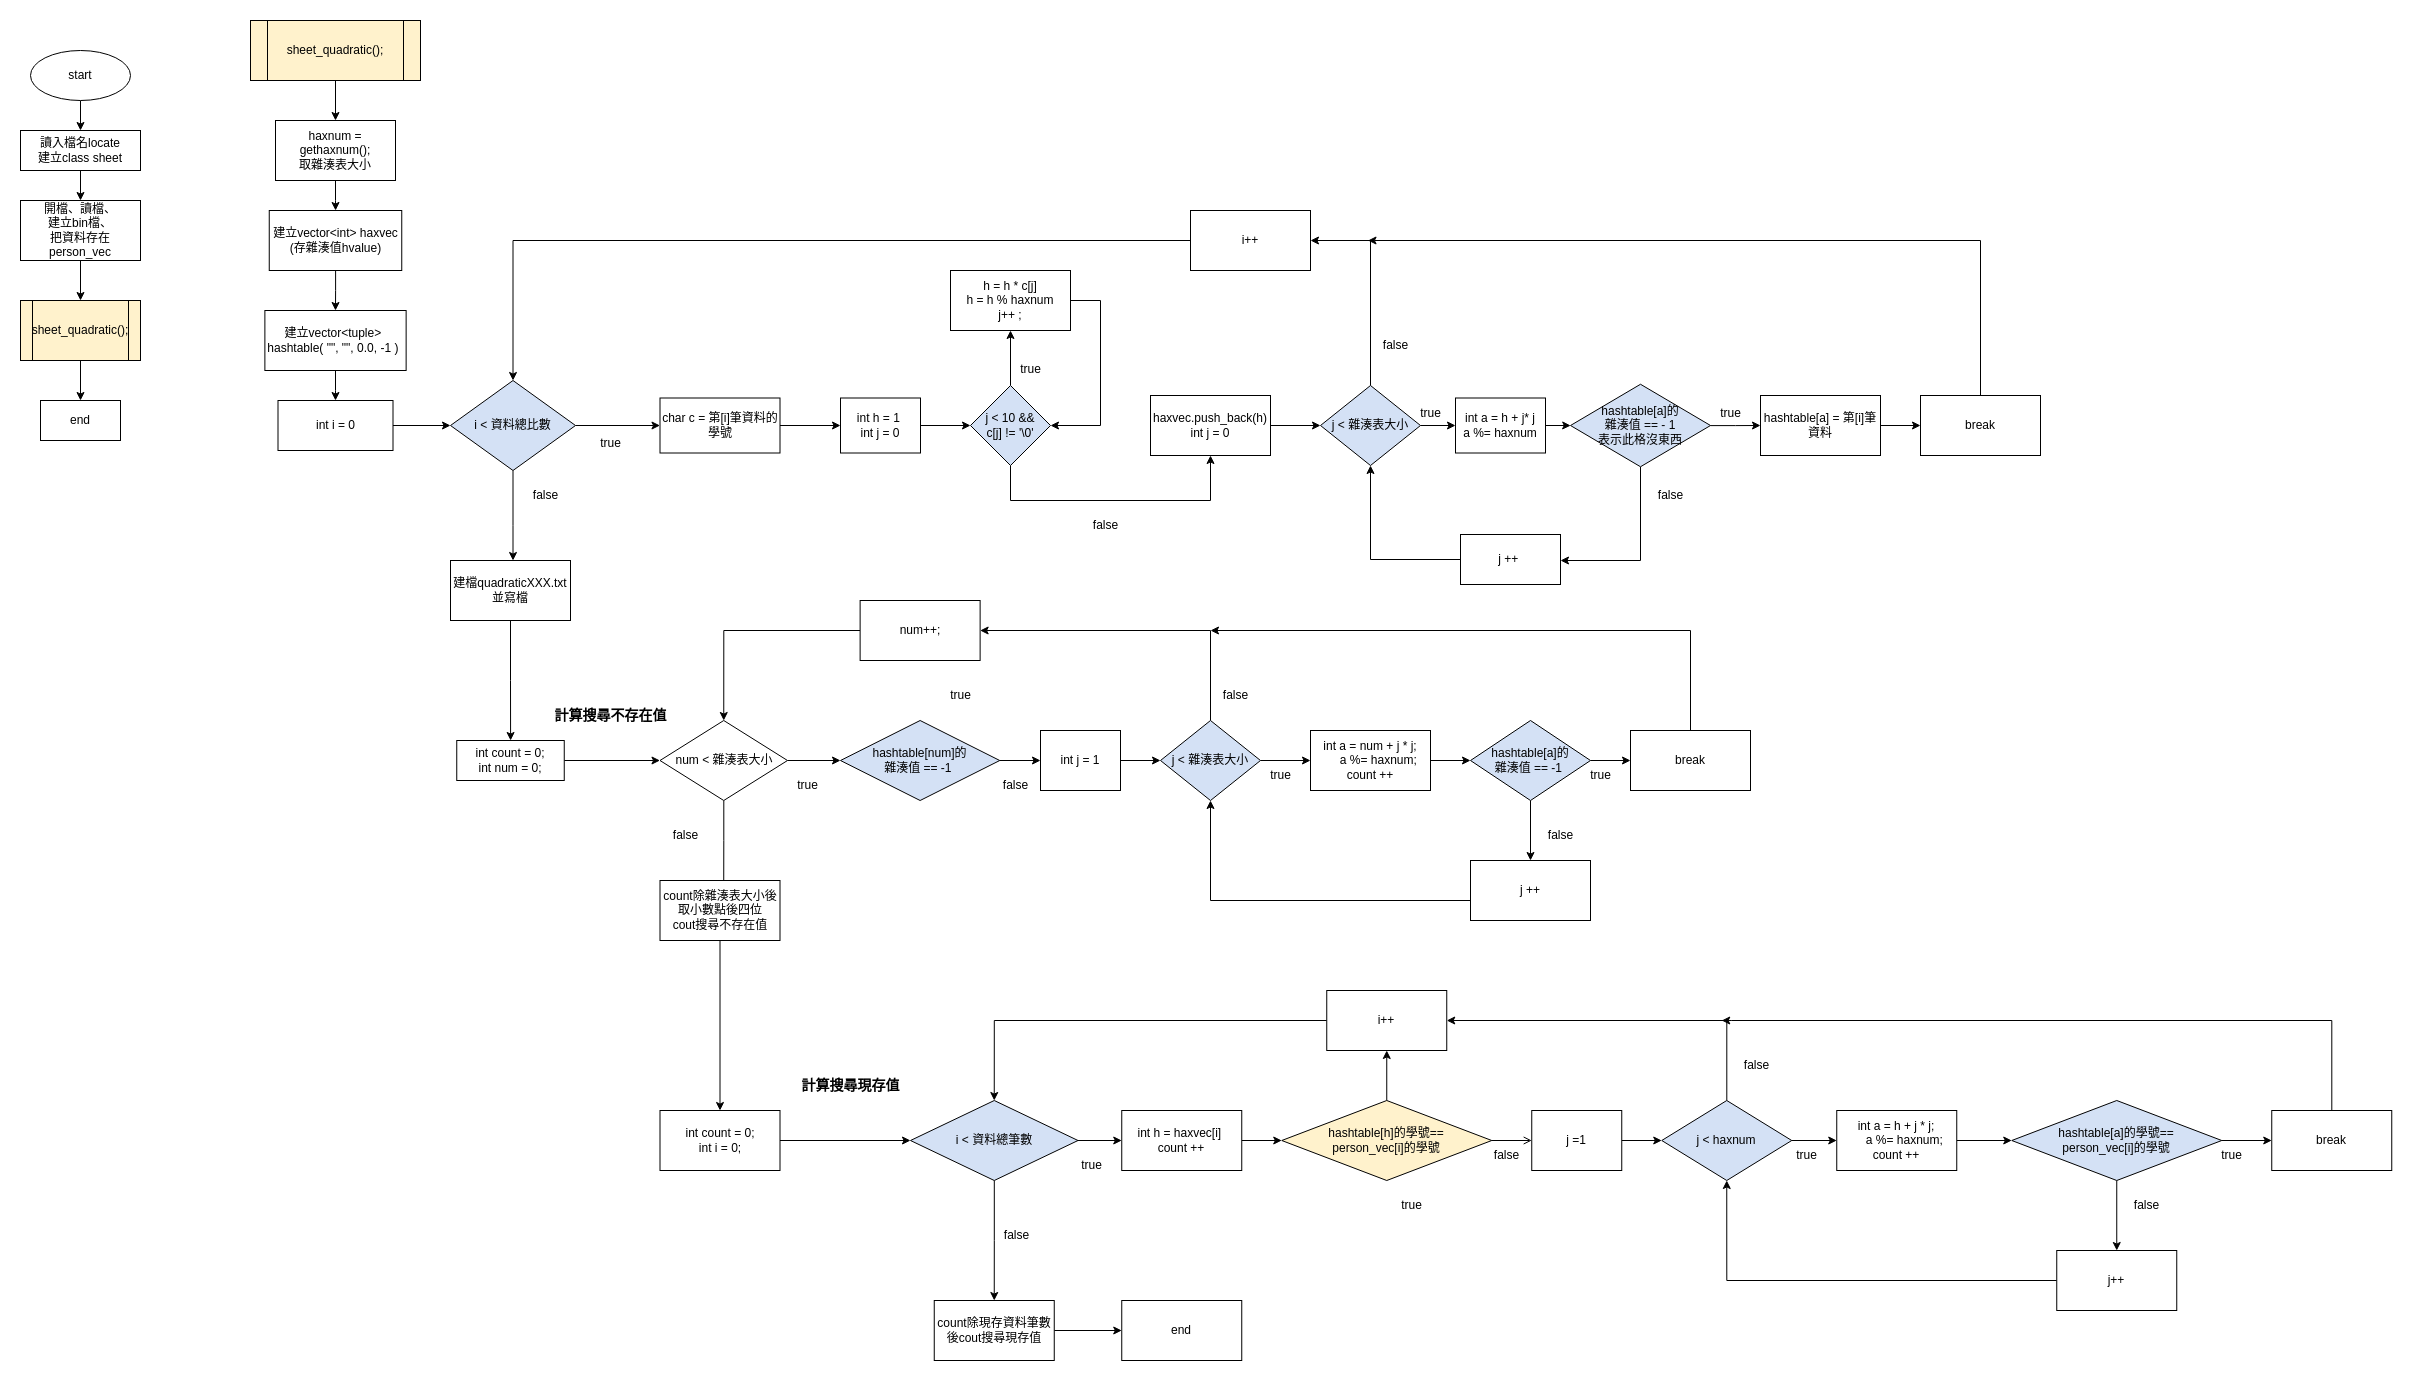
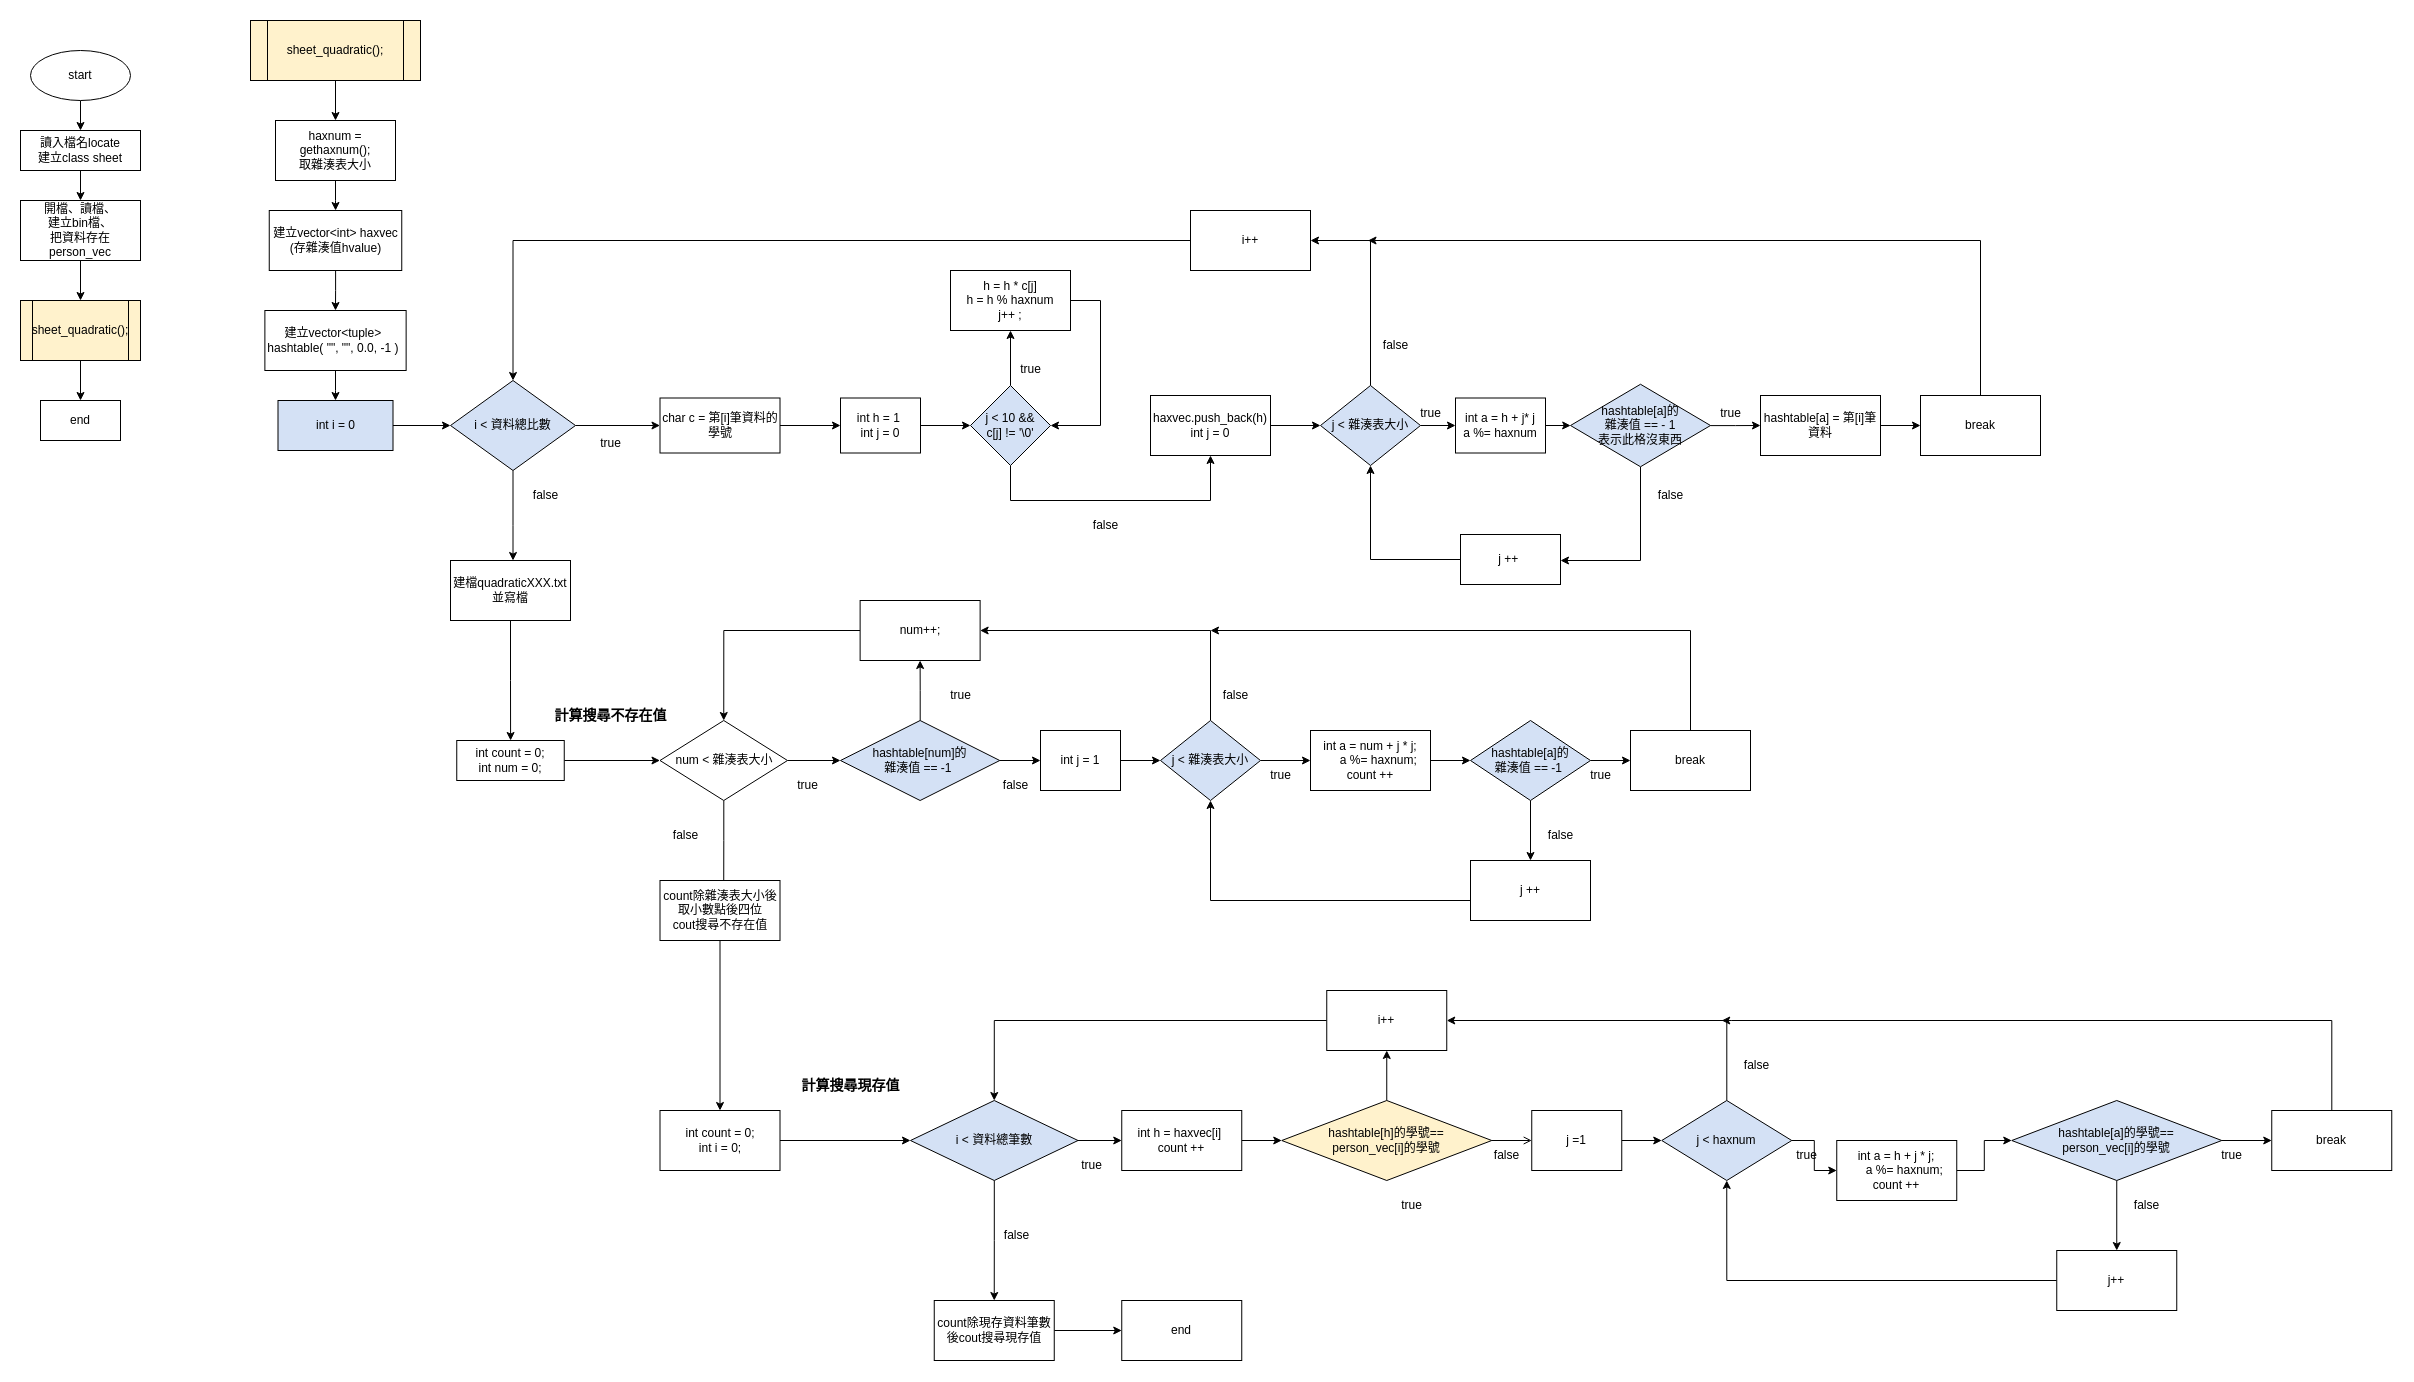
(336, 426) -> (336, 426)
none -> (920, 695)
(1897, 1141) -> (1897, 1171)
